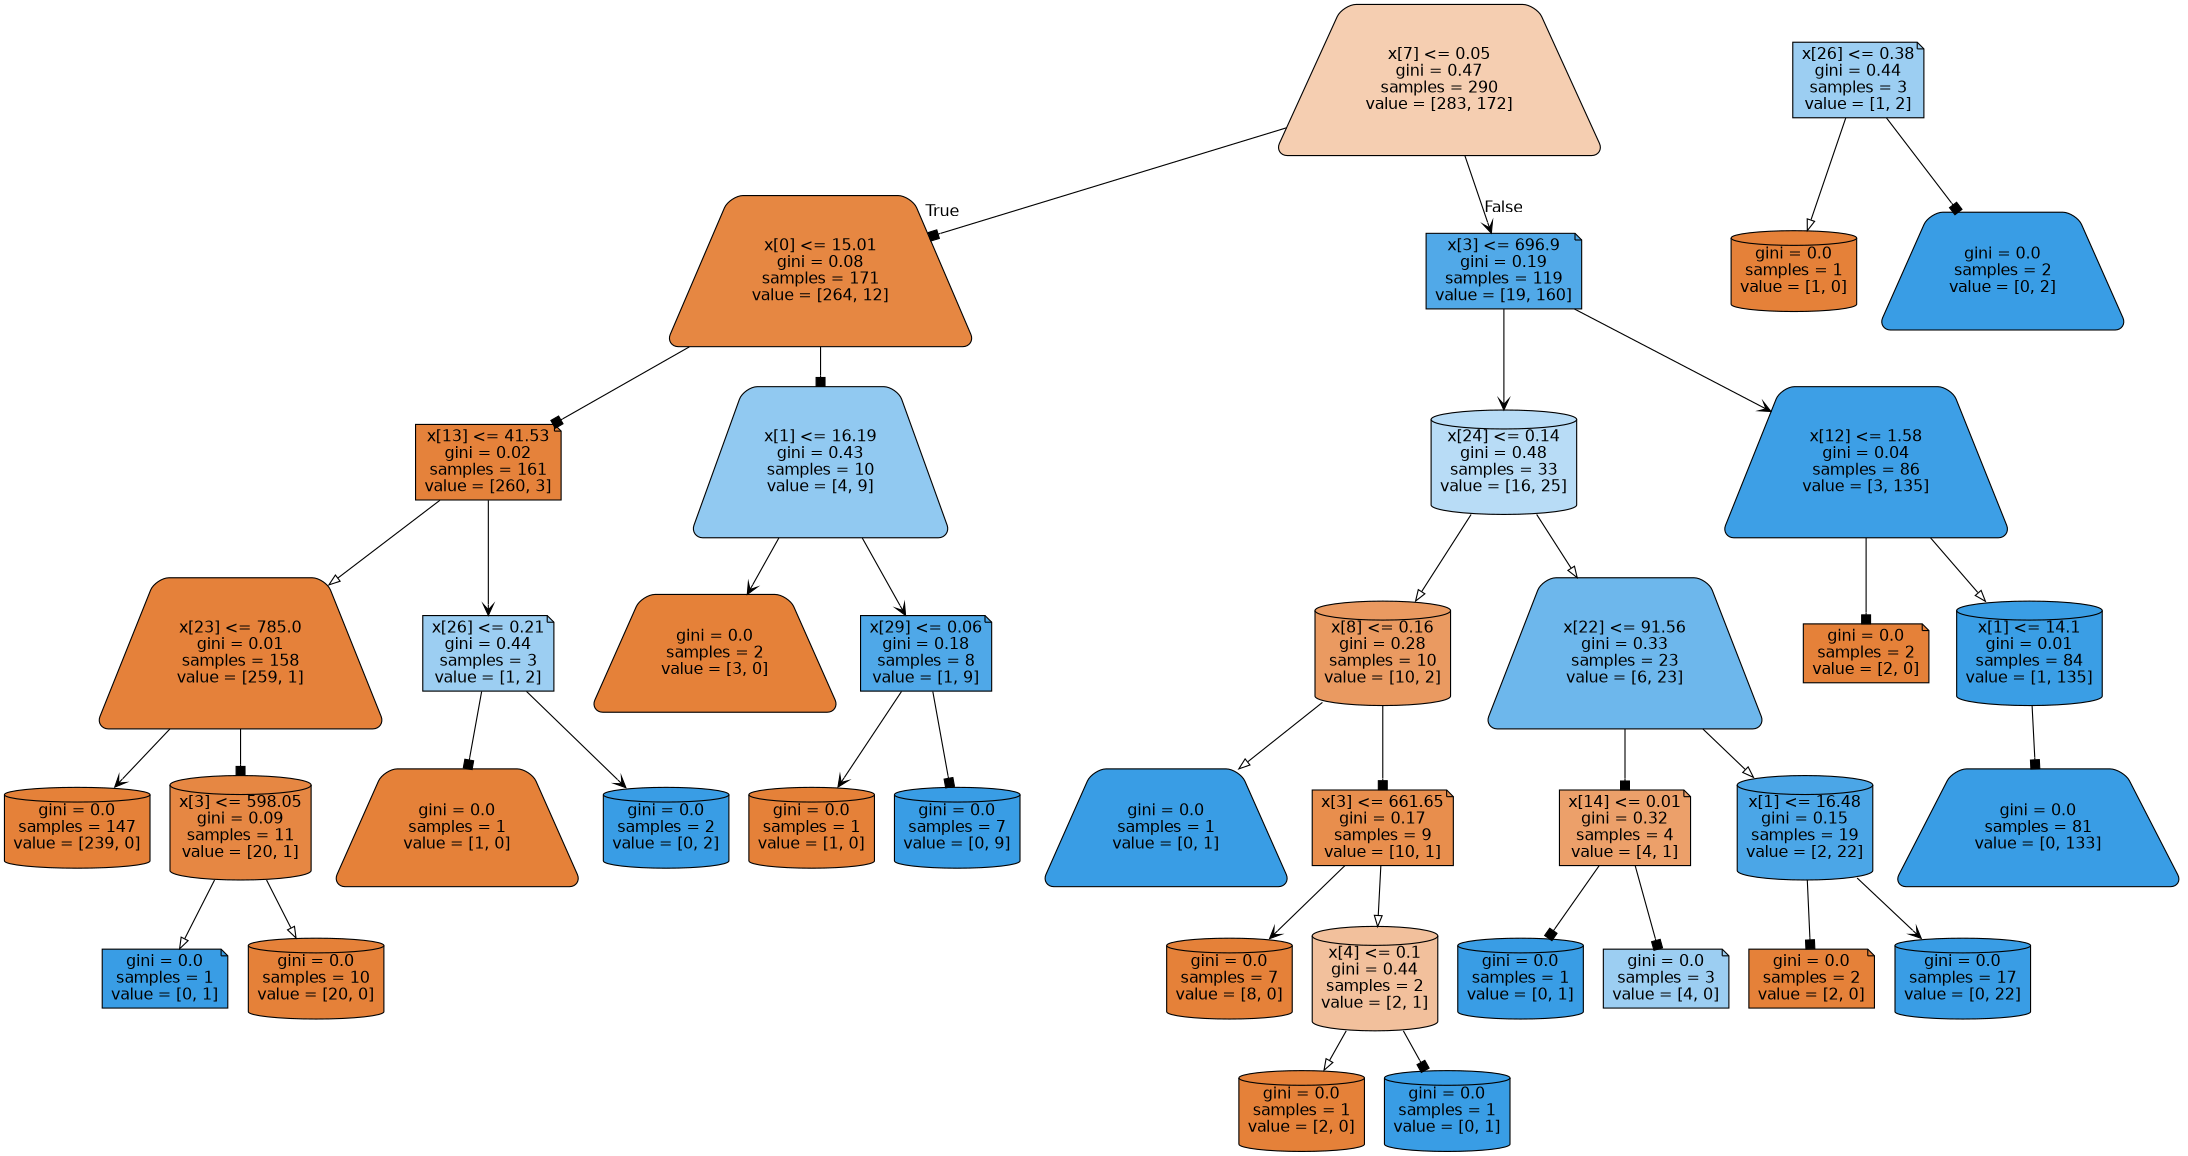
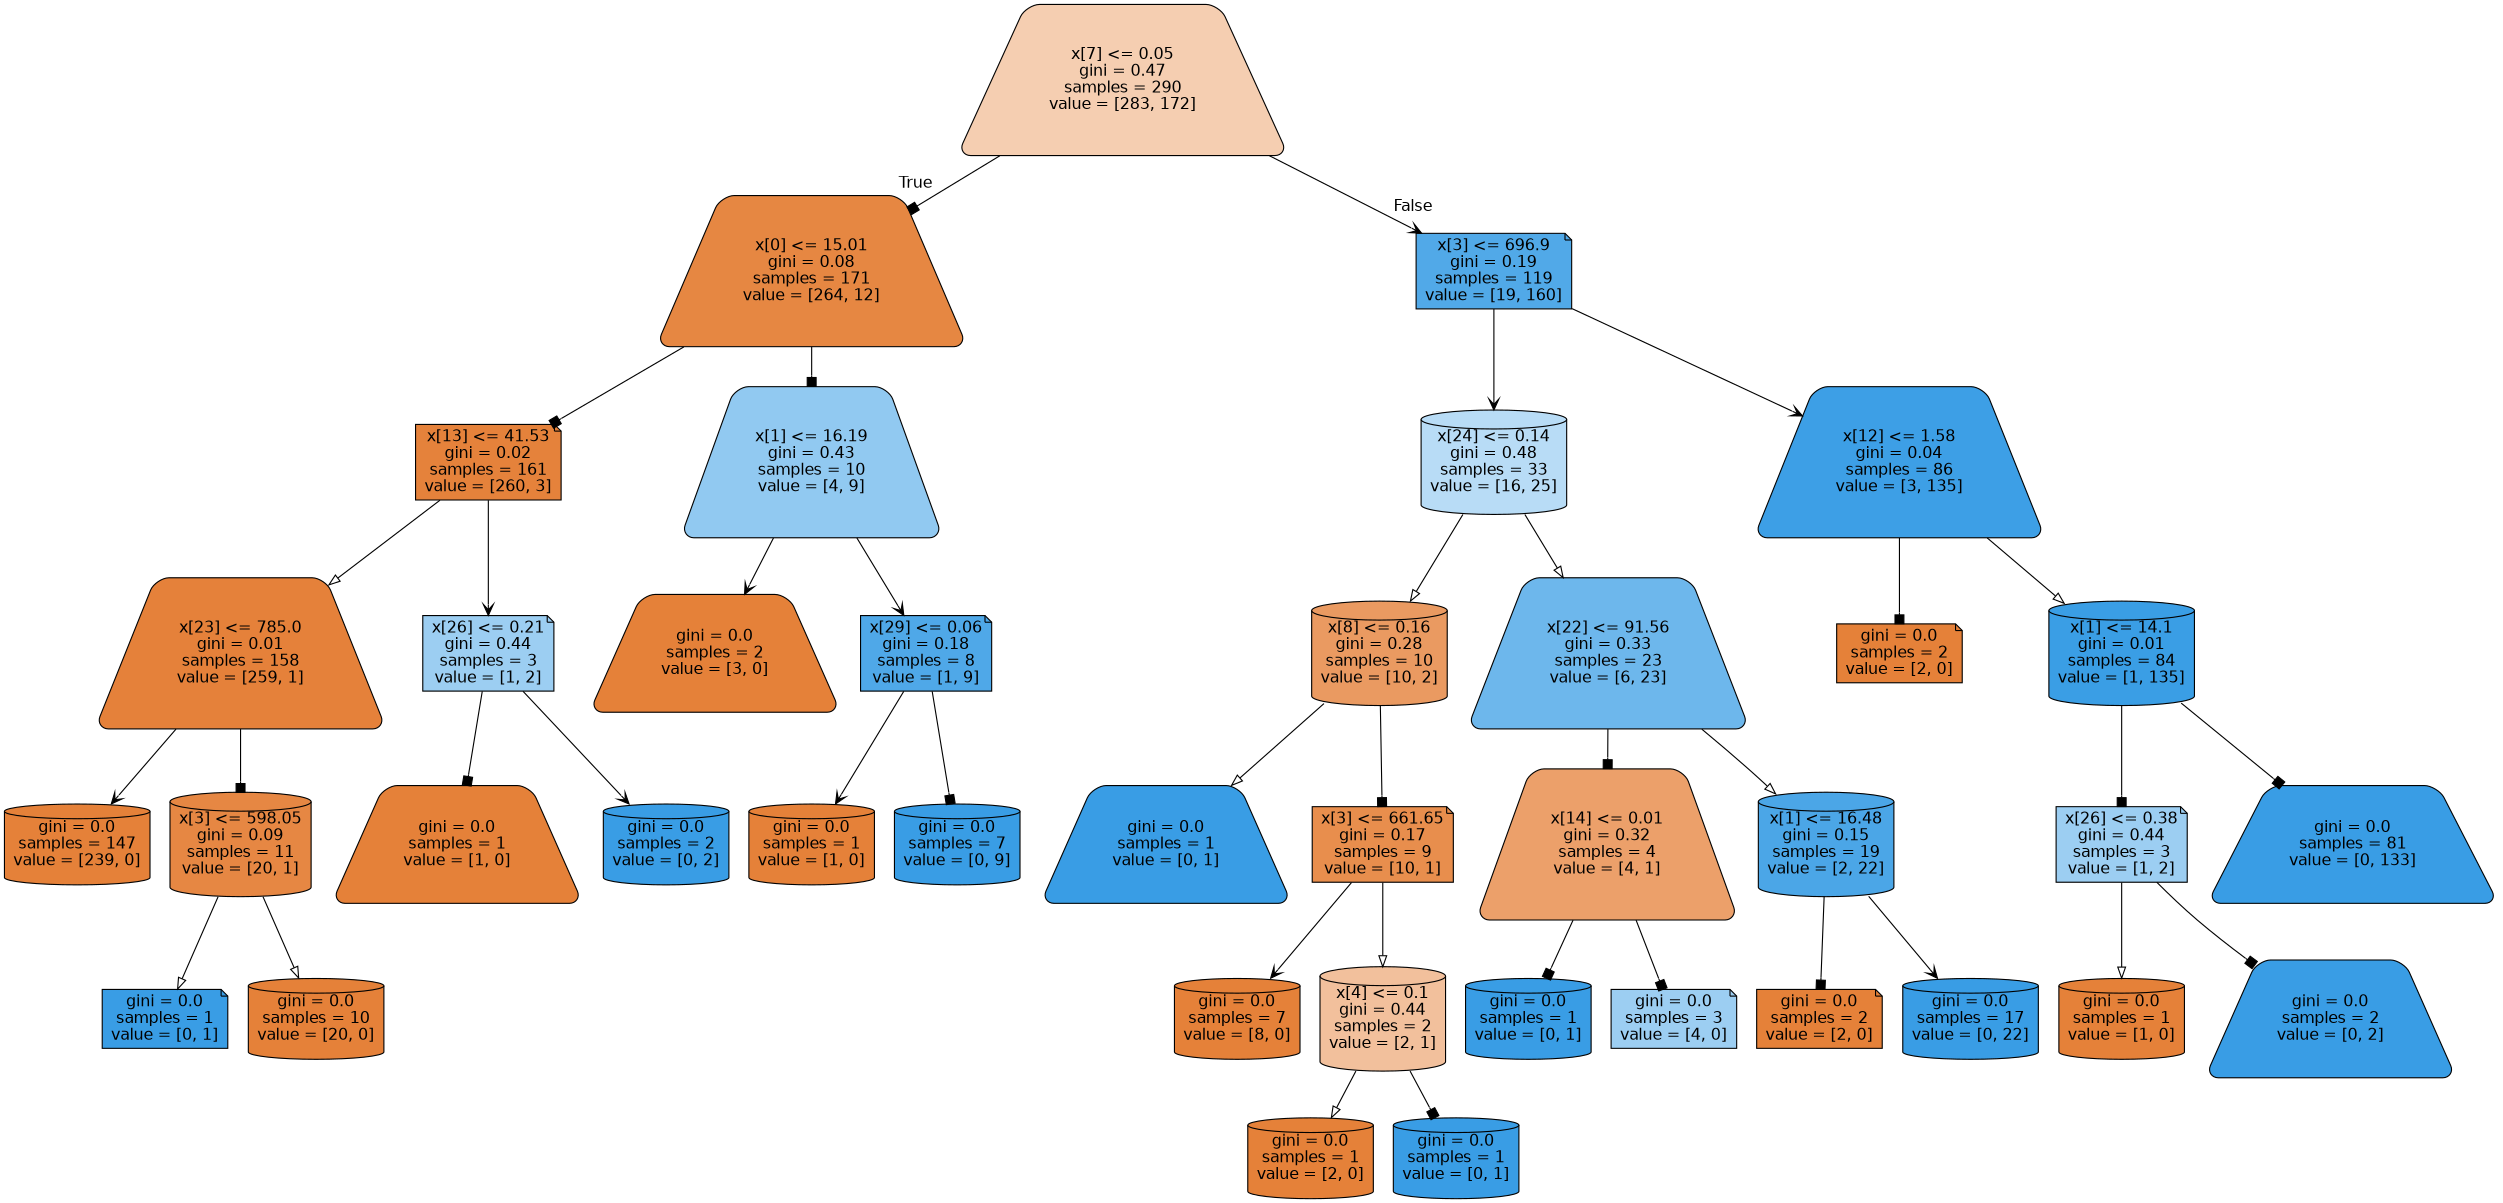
none -> (2122, 750)
(1625, 828) -> (1607, 844)
